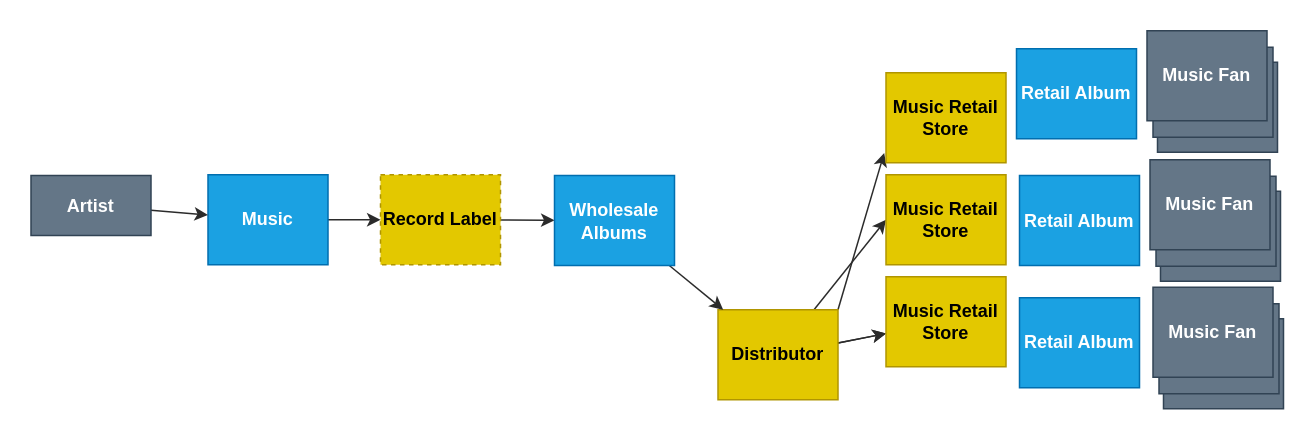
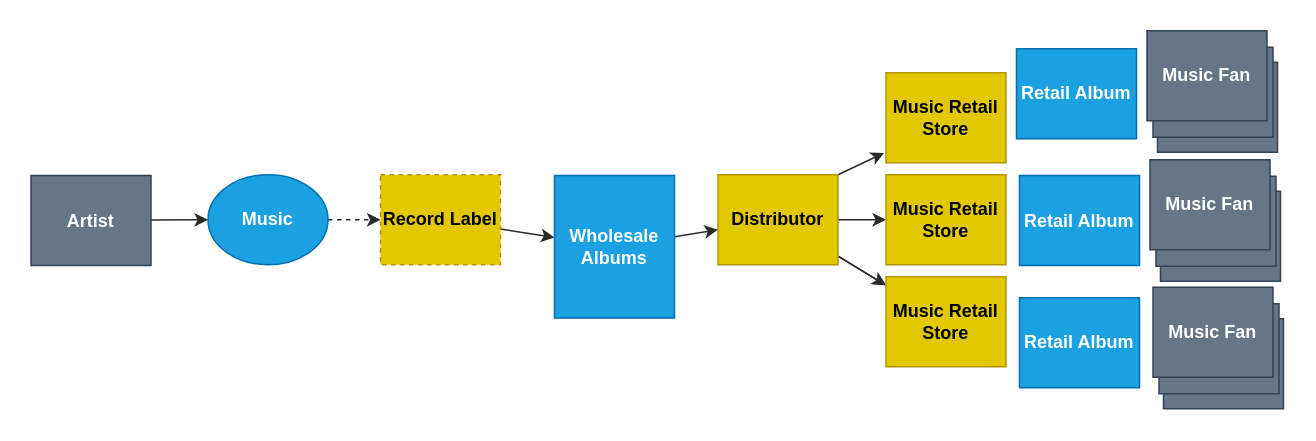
(91, 206) -> (91, 221)
(268, 220) -> (268, 220)
(350, 220) -> (350, 220)
(614, 221) -> (614, 247)
(778, 355) -> (778, 220)
